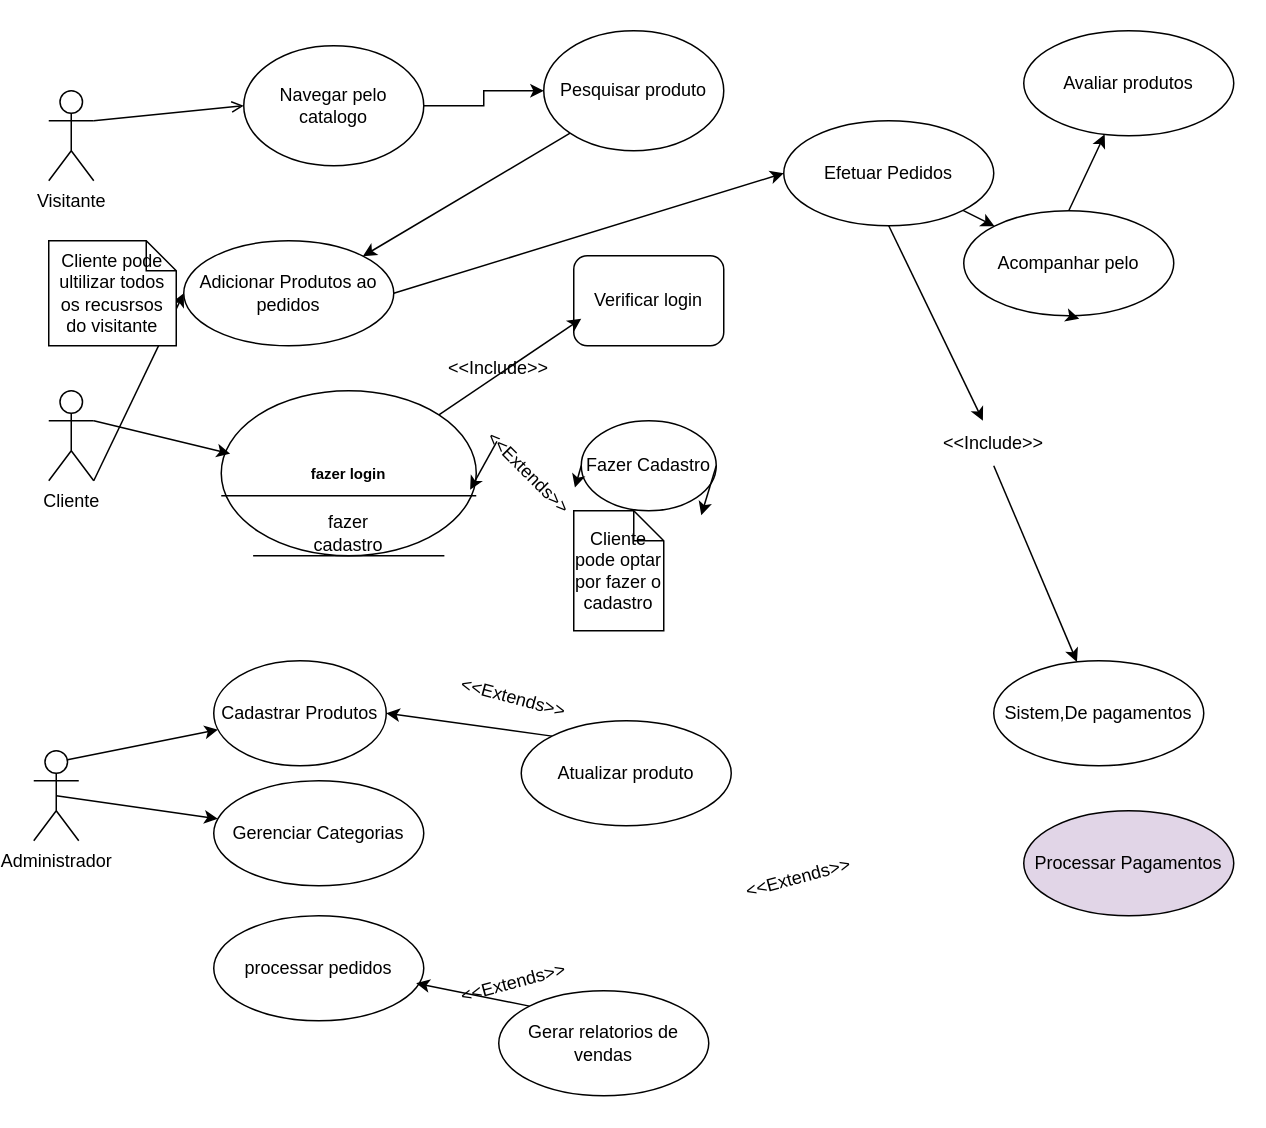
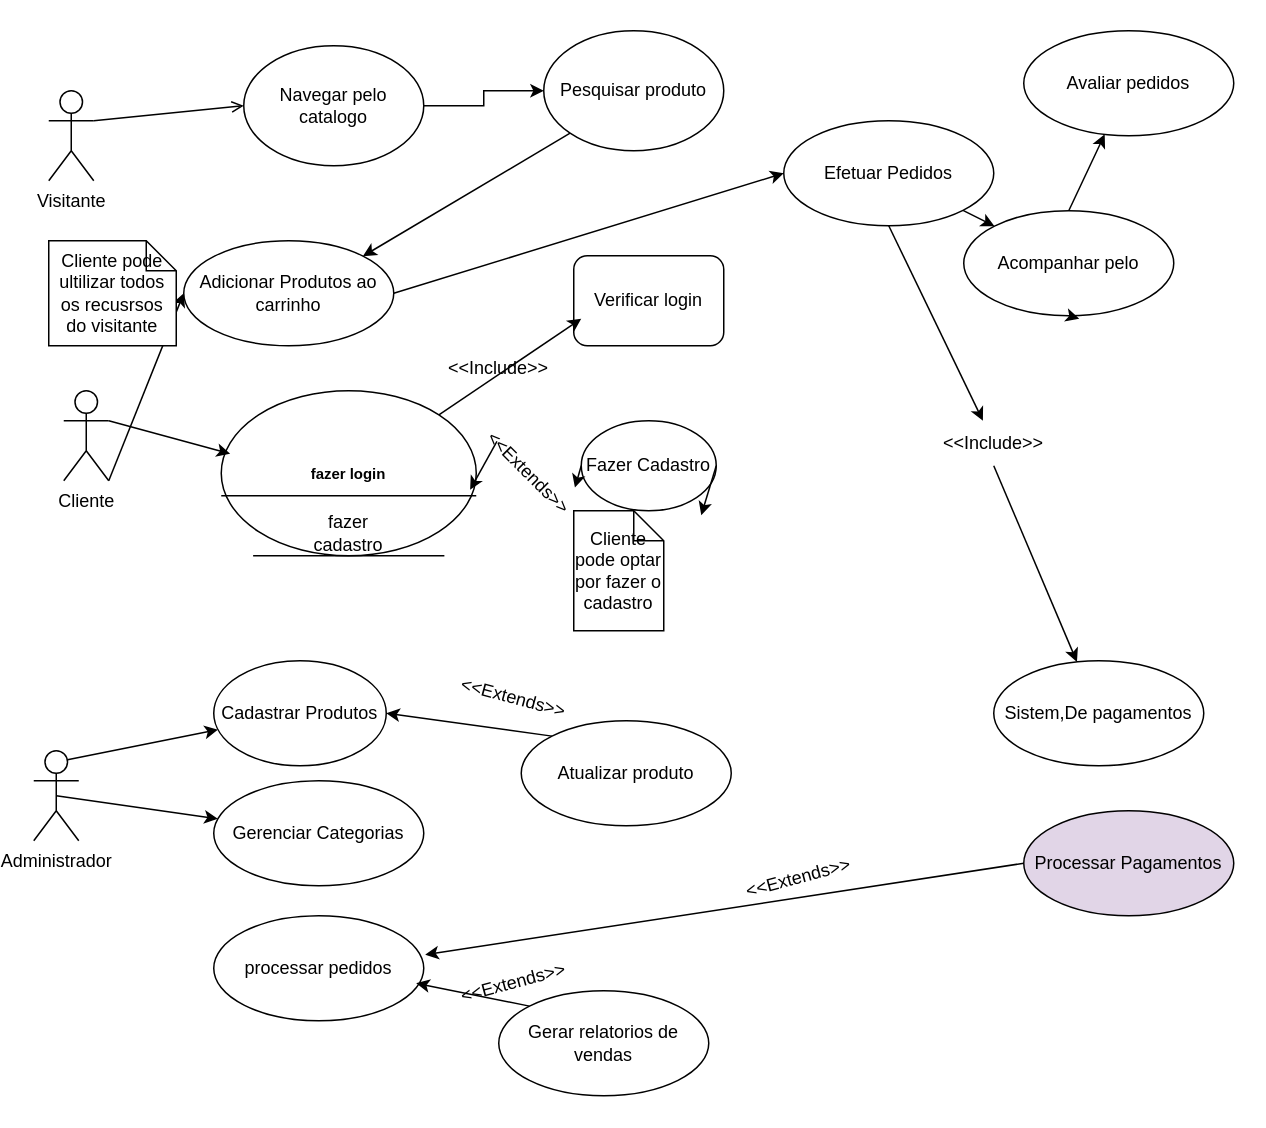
(1129, 83) -> (1129, 83)
(289, 293) -> (289, 293)
(71, 436) -> (86, 436)
none -> (730, 908)
